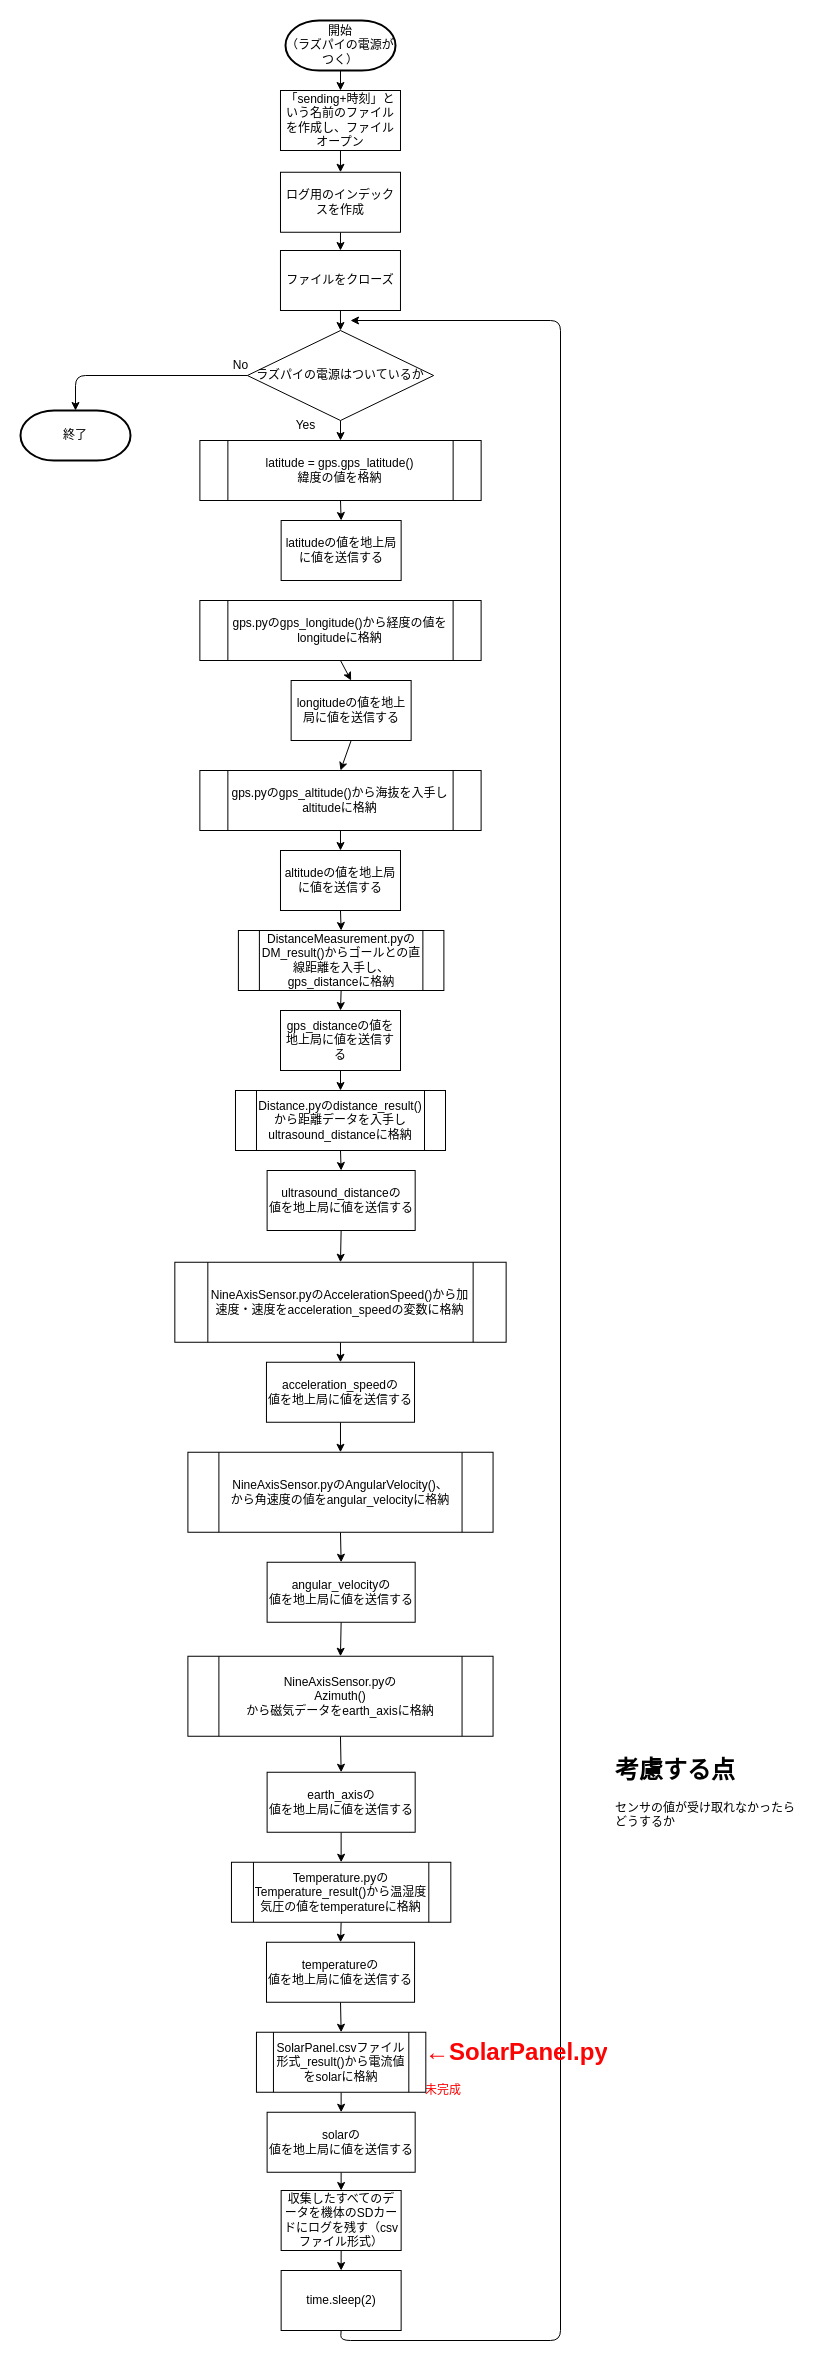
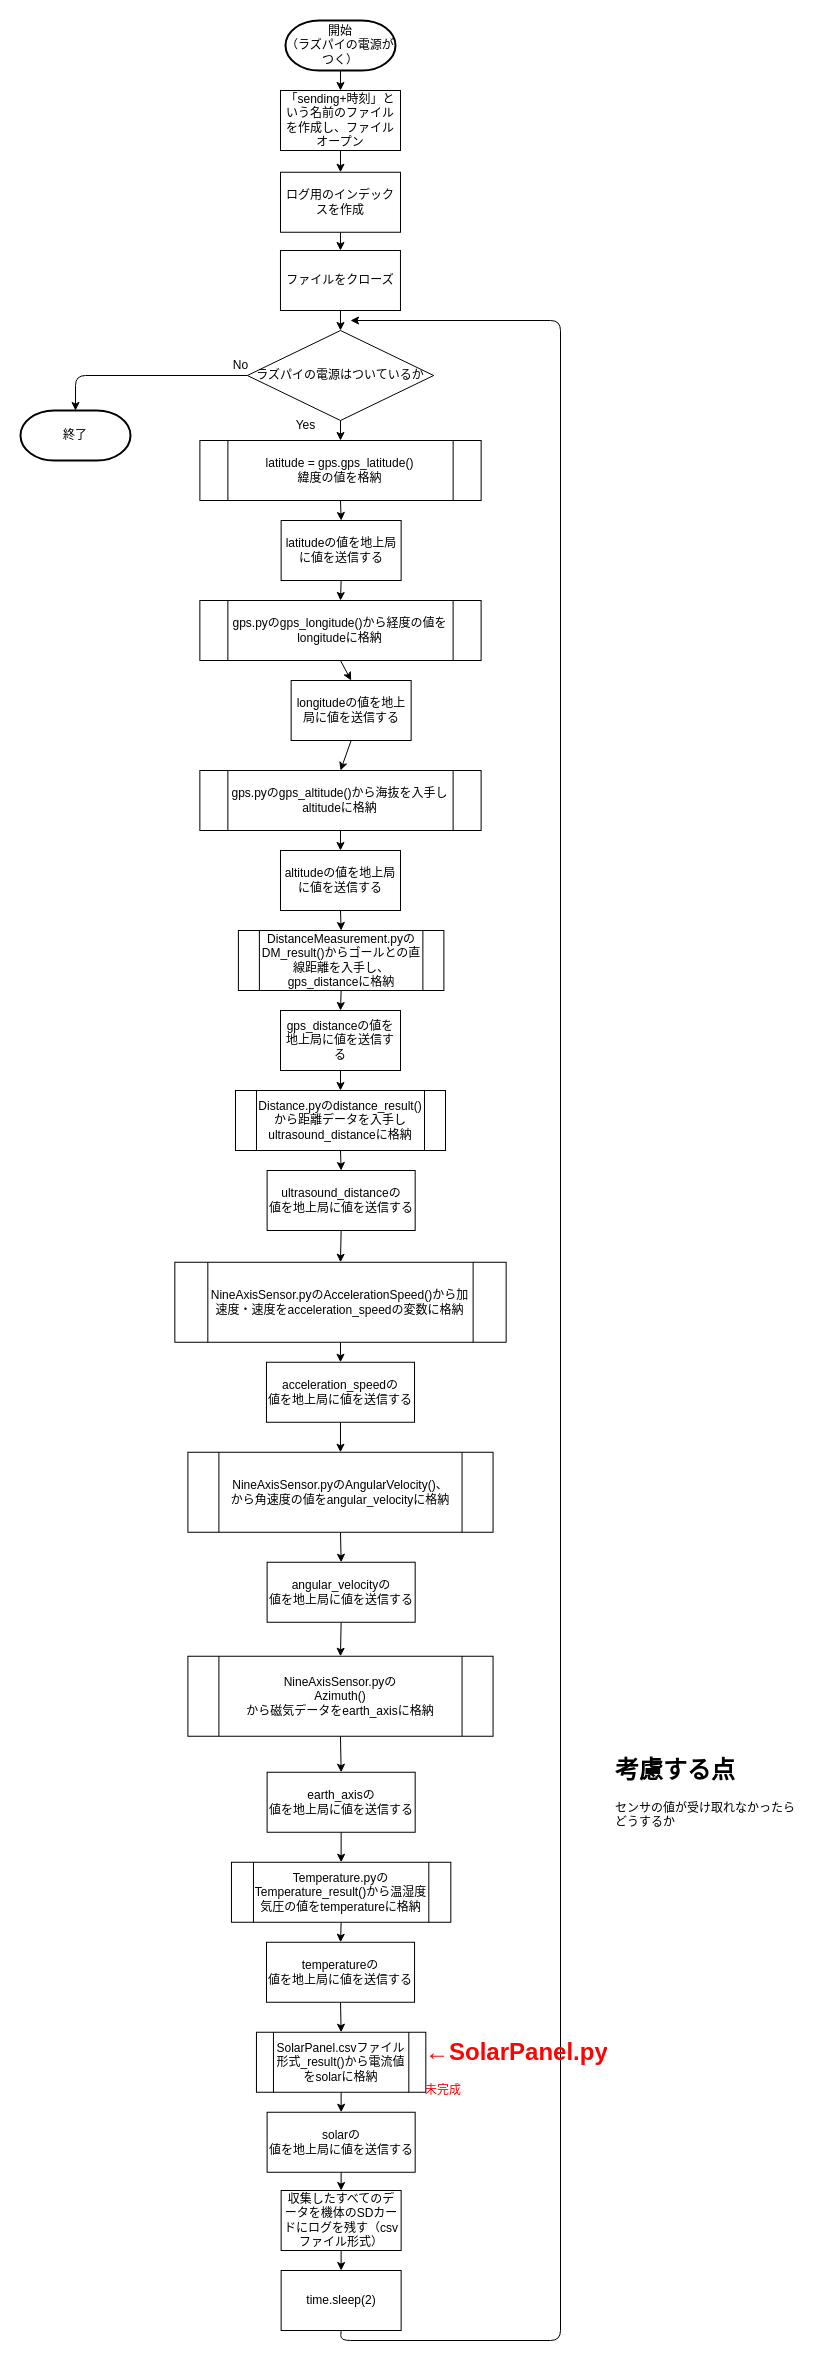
none -> (341, 587)
